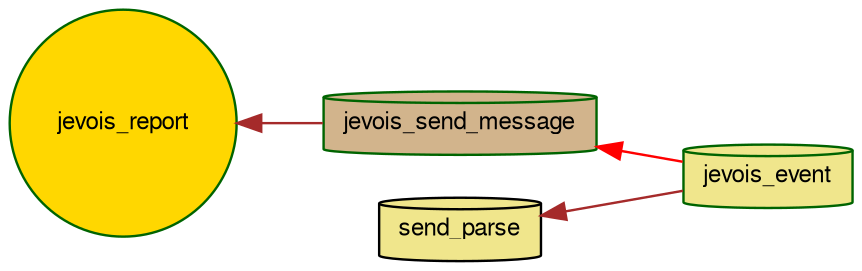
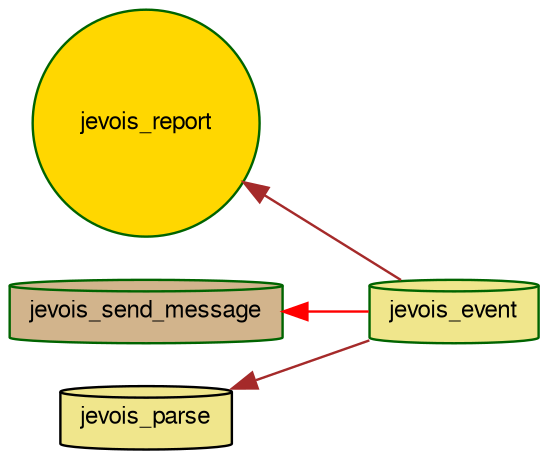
(292, 123) -> (333, 238)
(460, 229) -> (146, 418)
